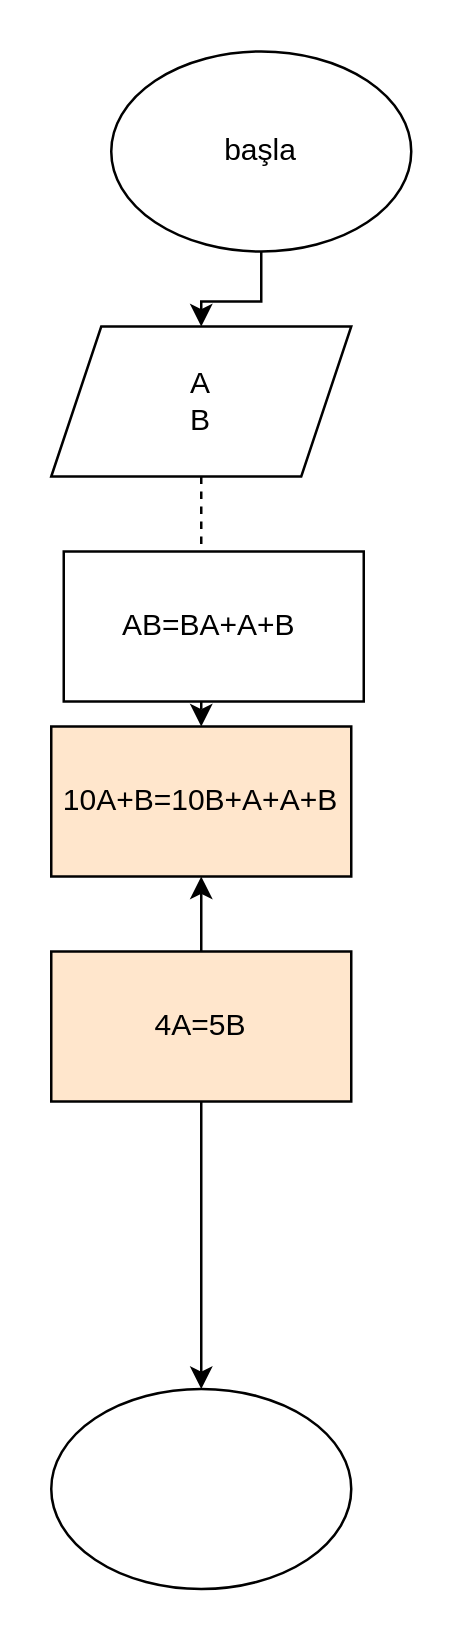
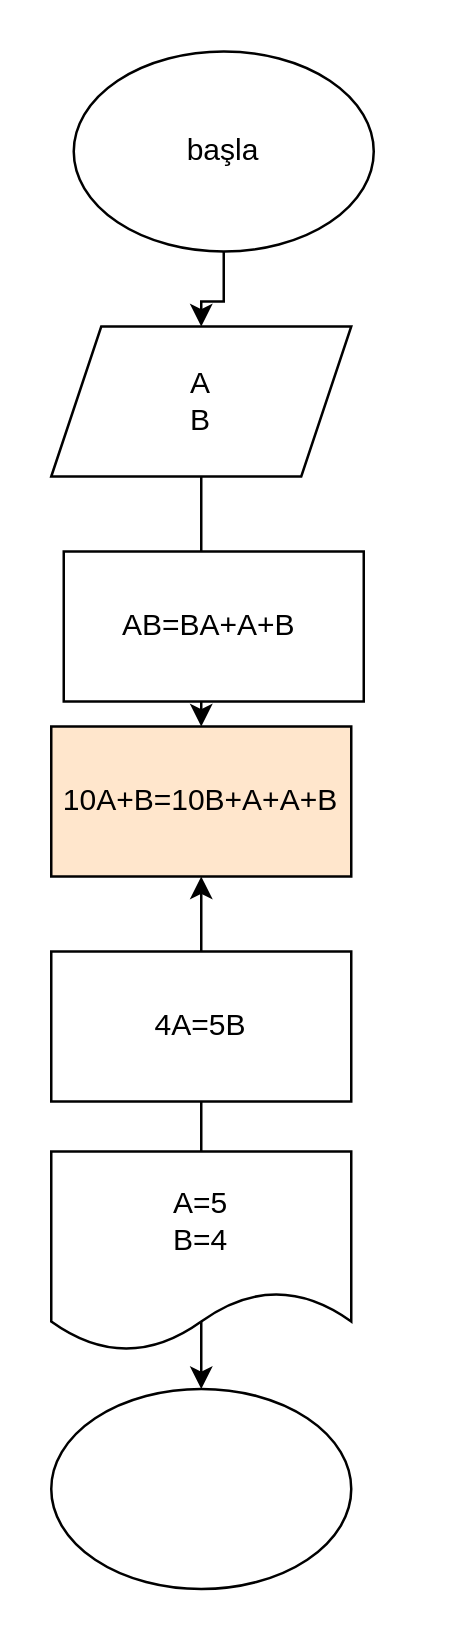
(261, 151) -> (224, 151)
(201, 516) -> (201, 516)
(201, 1026) -> (201, 1026)
none -> (201, 1251)
